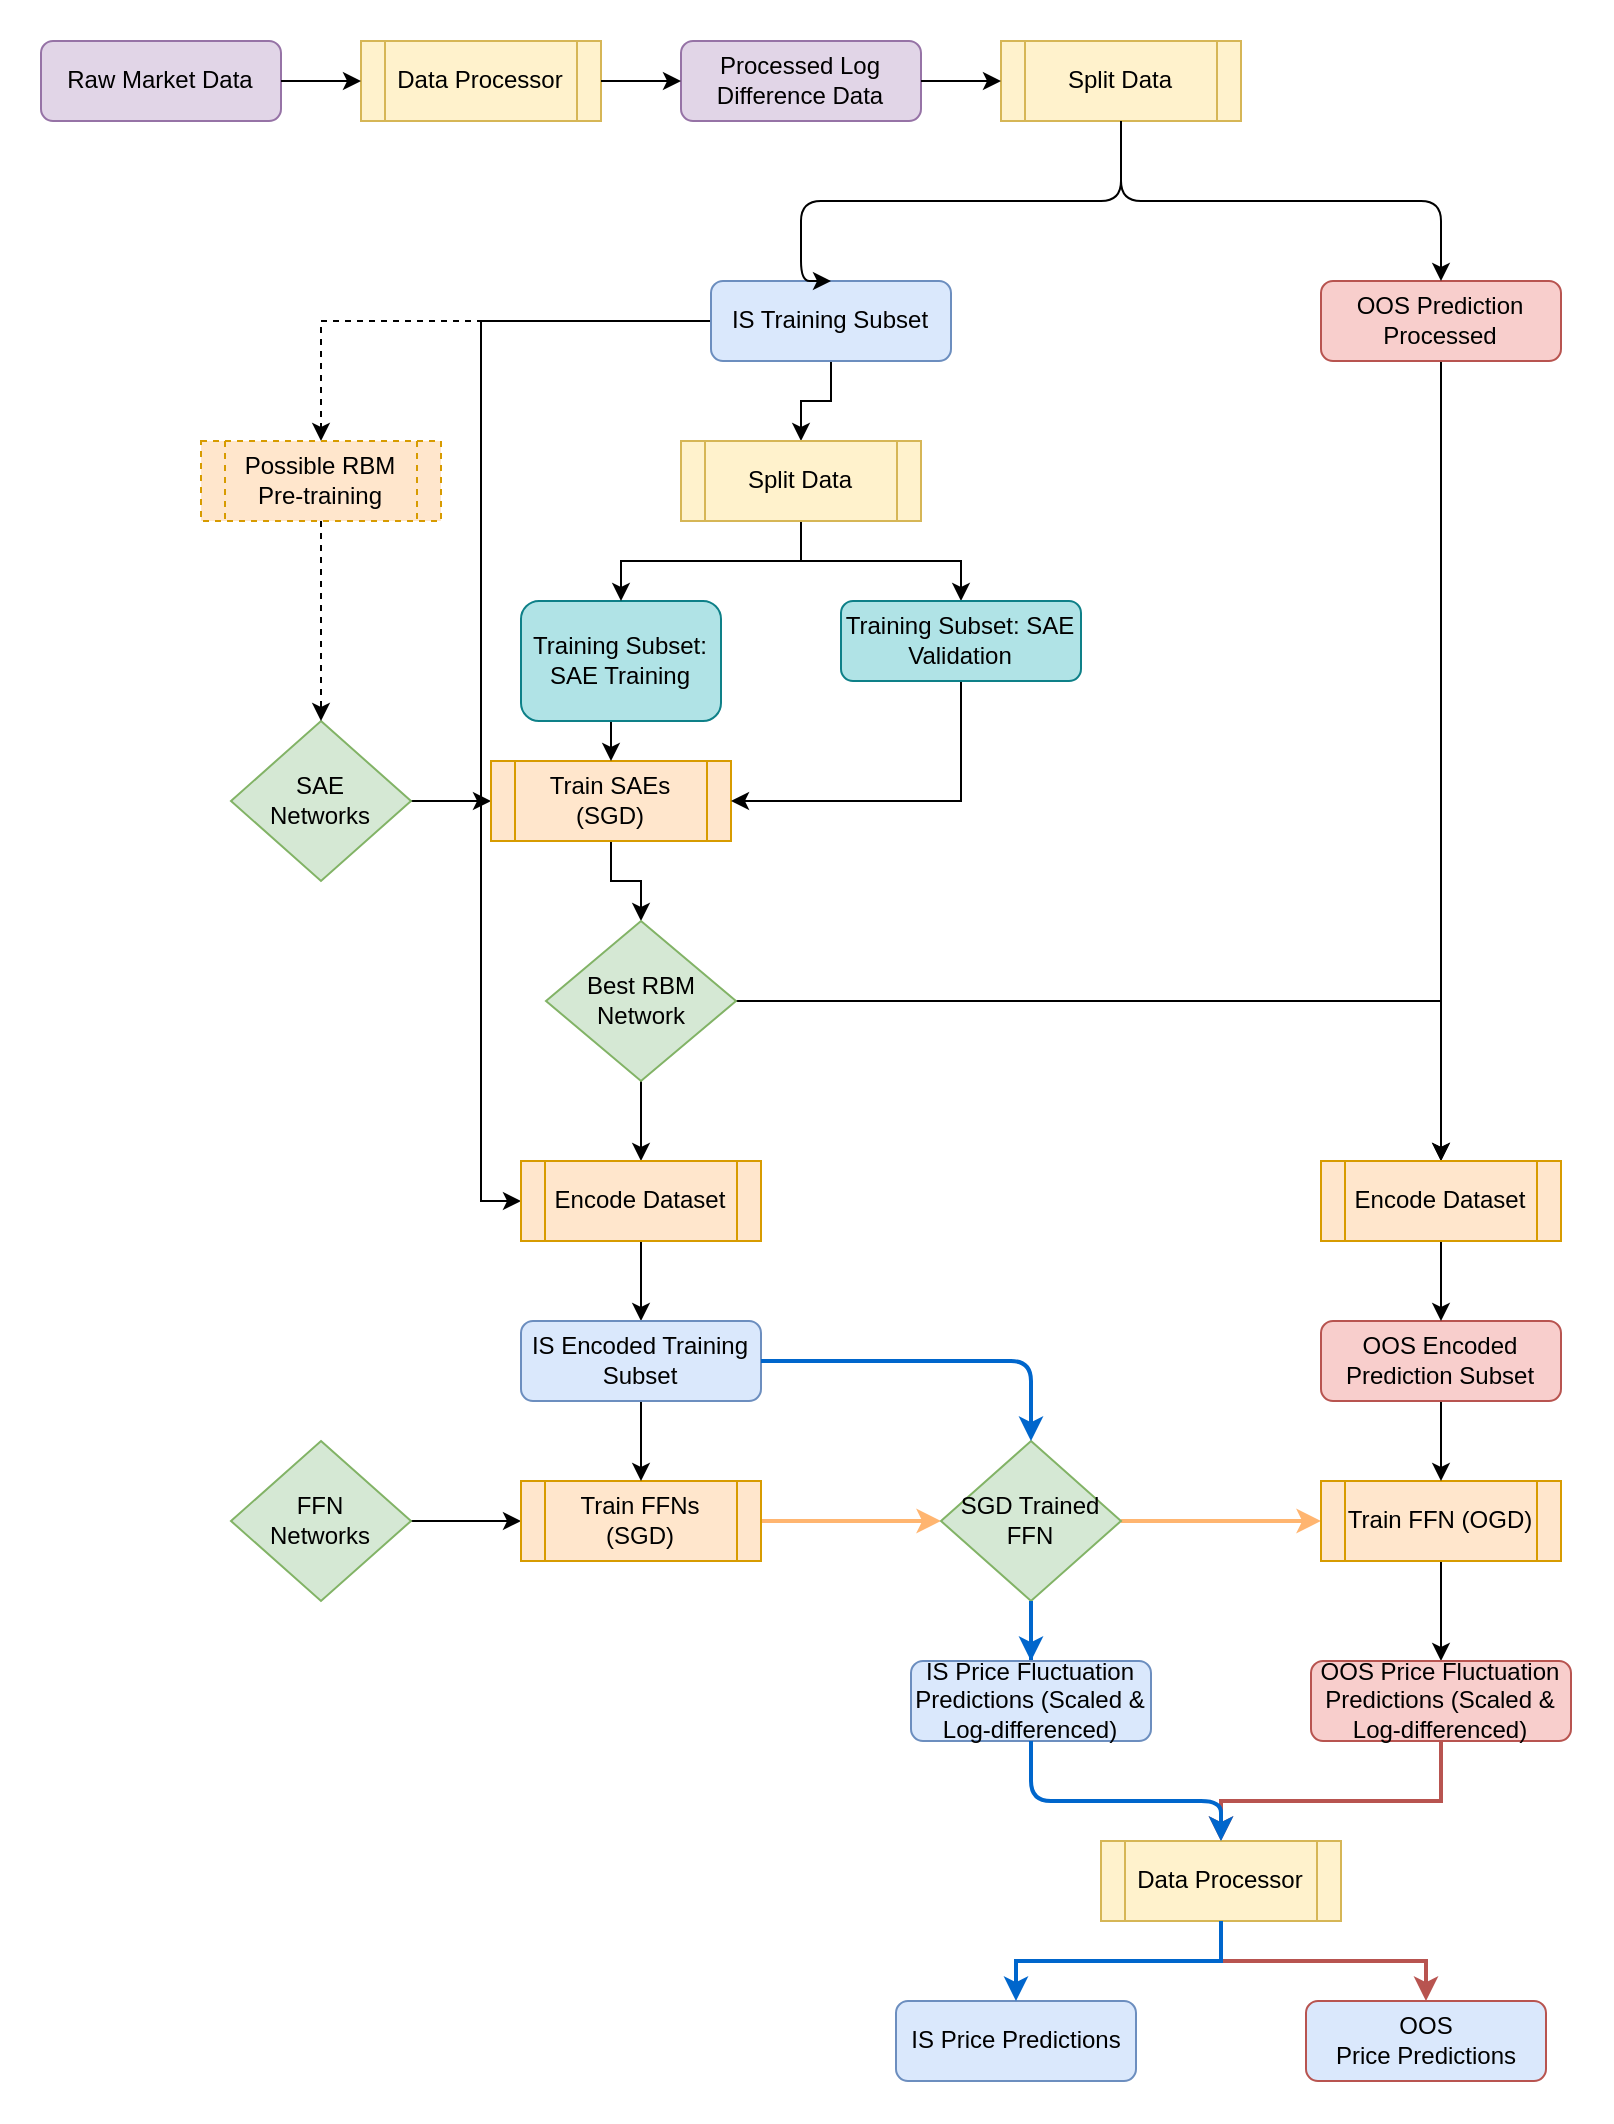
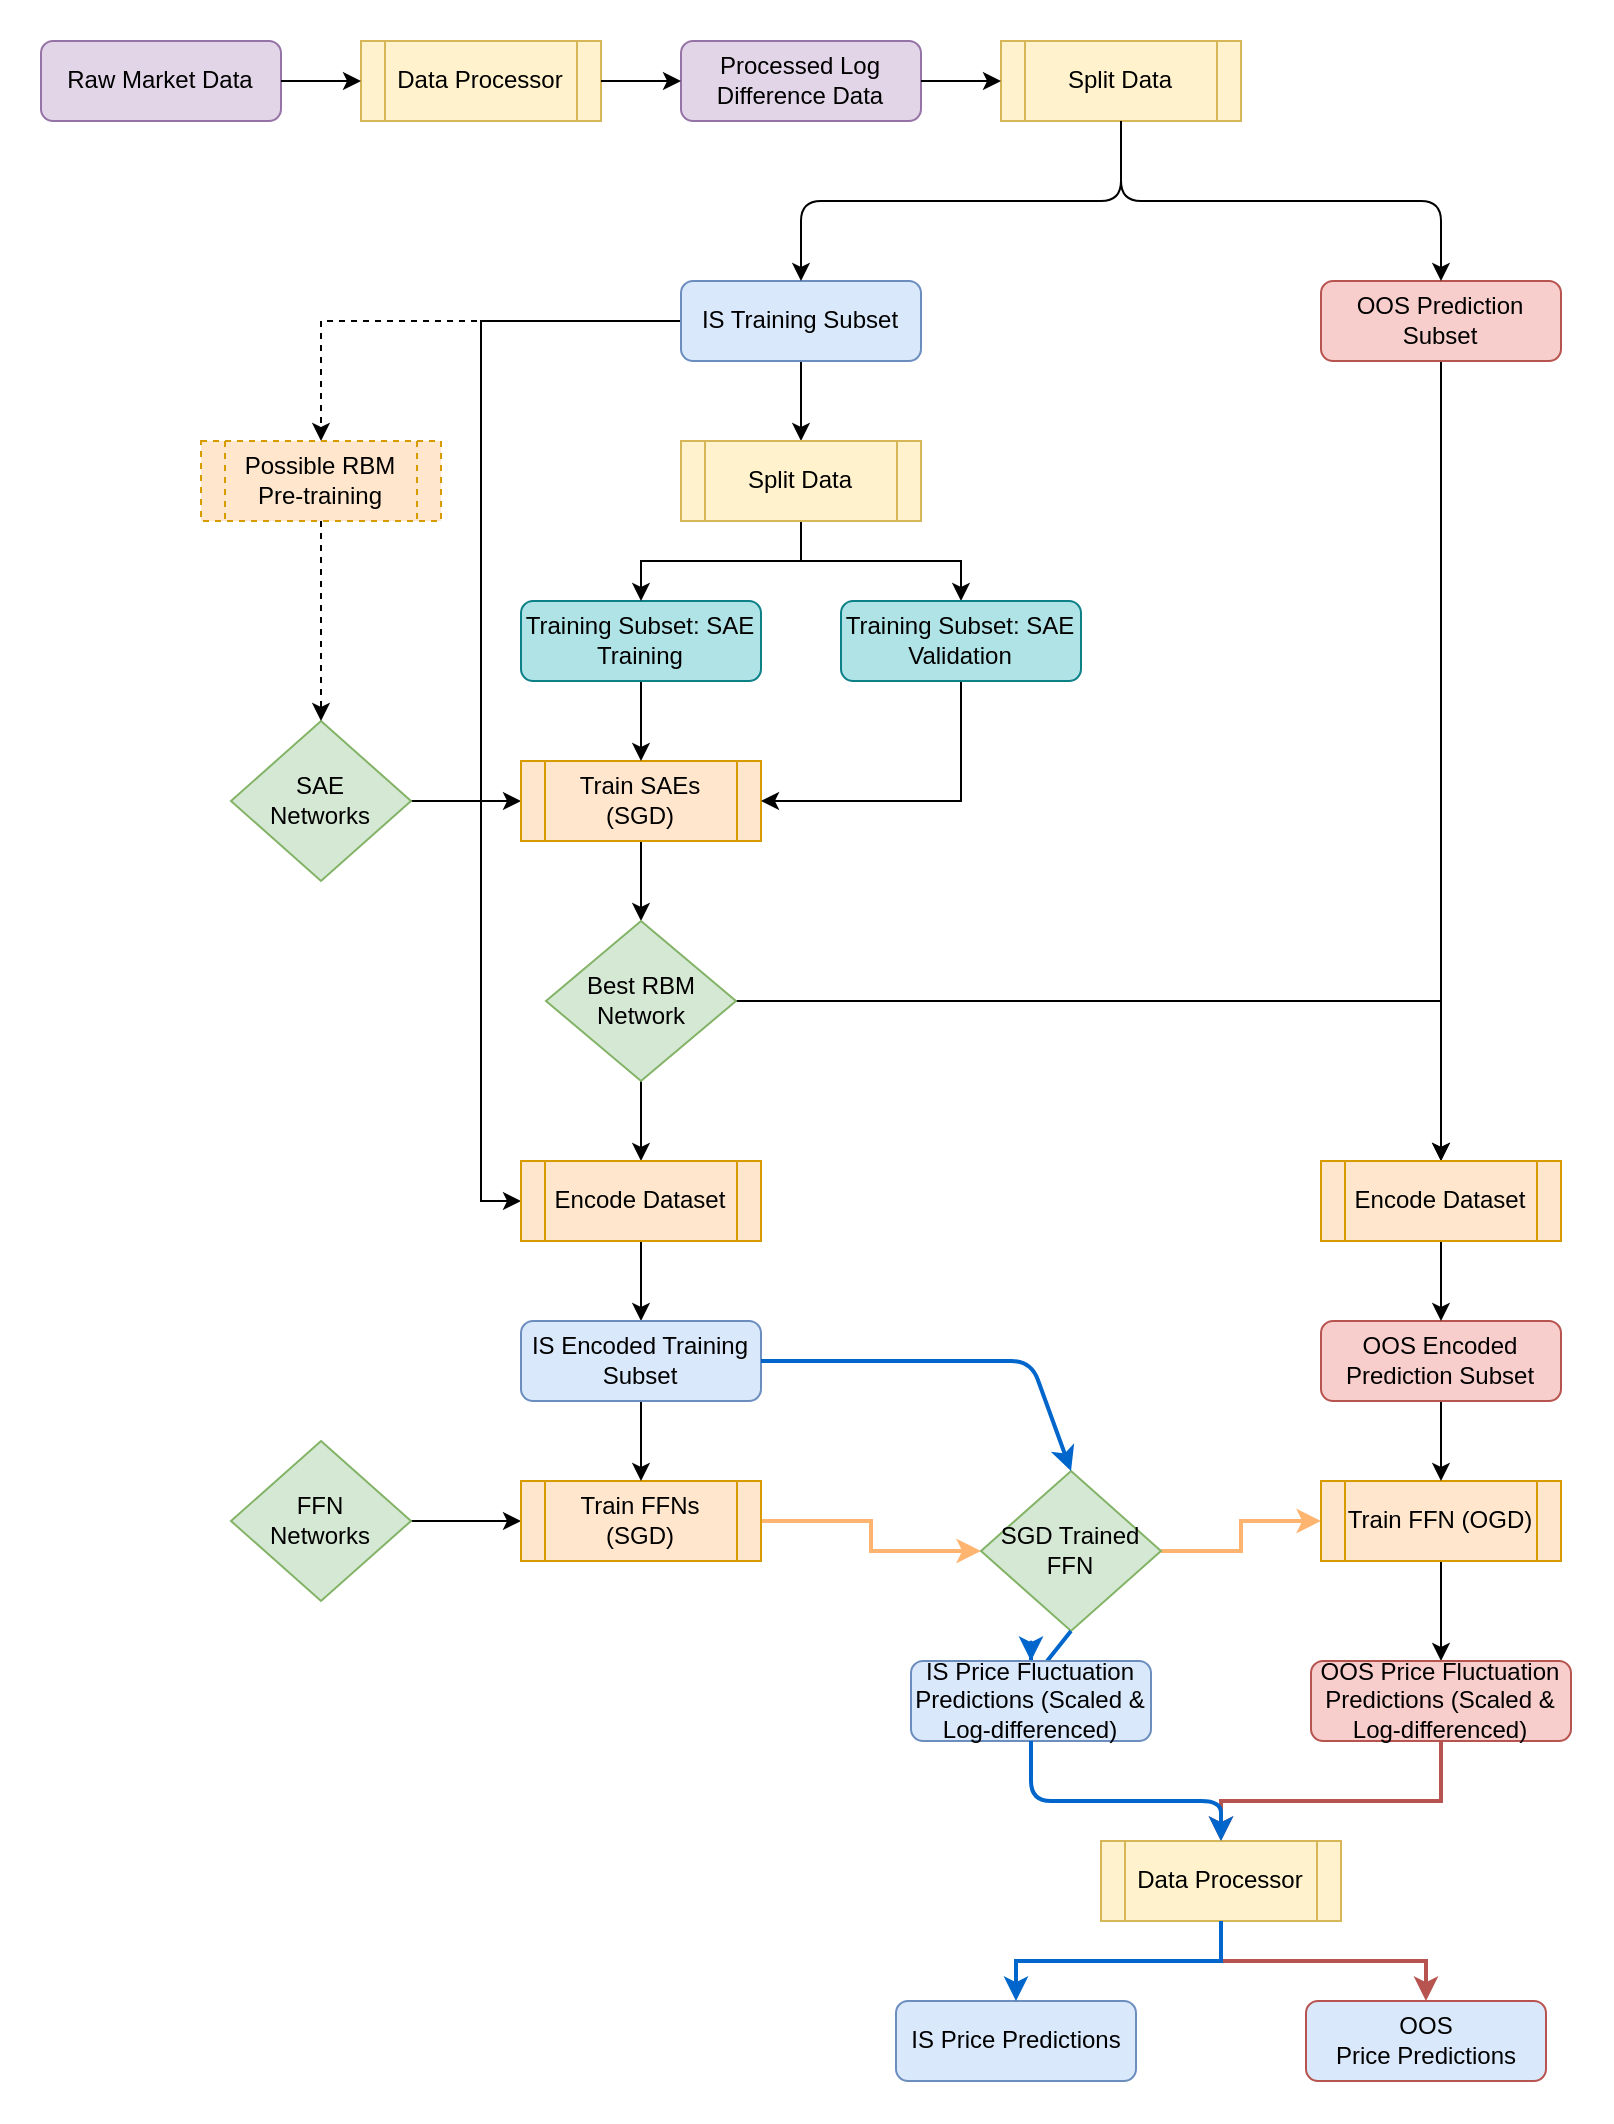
(831, 321) -> (801, 321)
(1441, 321) -> (1441, 321)
(621, 661) -> (641, 641)
(611, 801) -> (641, 801)
(1031, 1521) -> (1071, 1551)
